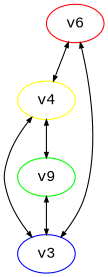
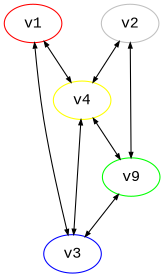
(75, 23) -> (33, 23)
none -> (130, 23)
